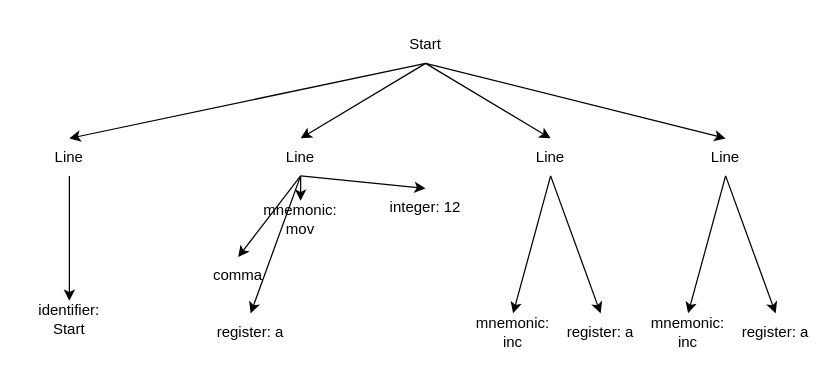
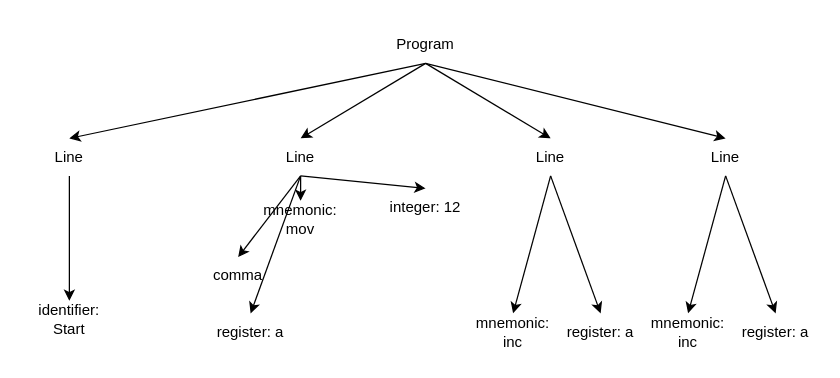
(426, 44) -> (426, 44)
